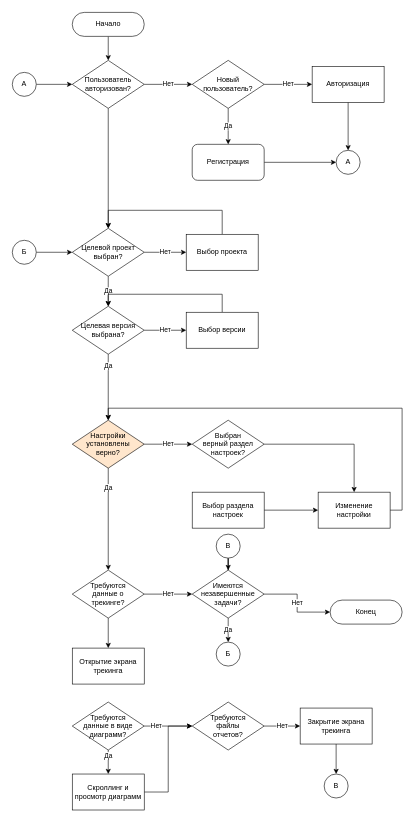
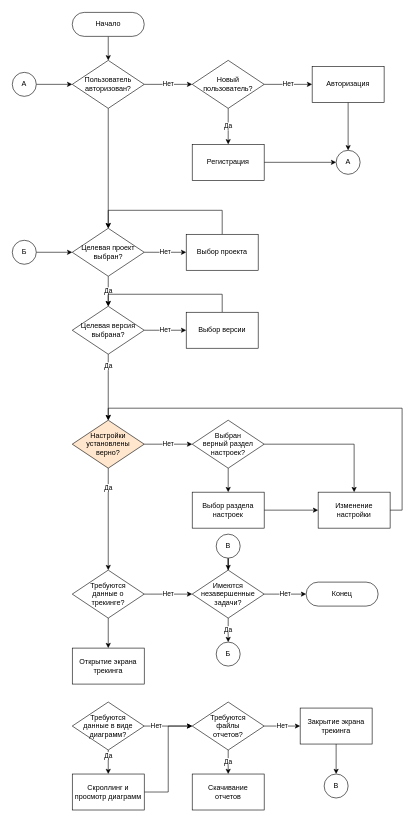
(228, 162) -> (228, 162)
(108, 252) -> (108, 252)
none -> (228, 486)
(366, 612) -> (342, 594)
none -> (228, 763)
none -> (228, 792)
